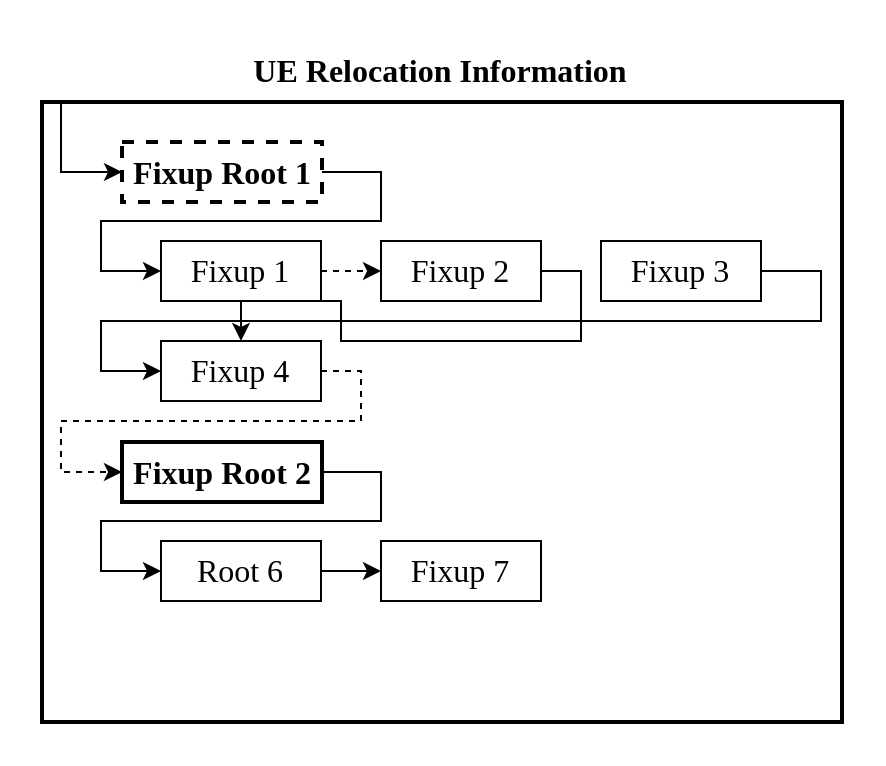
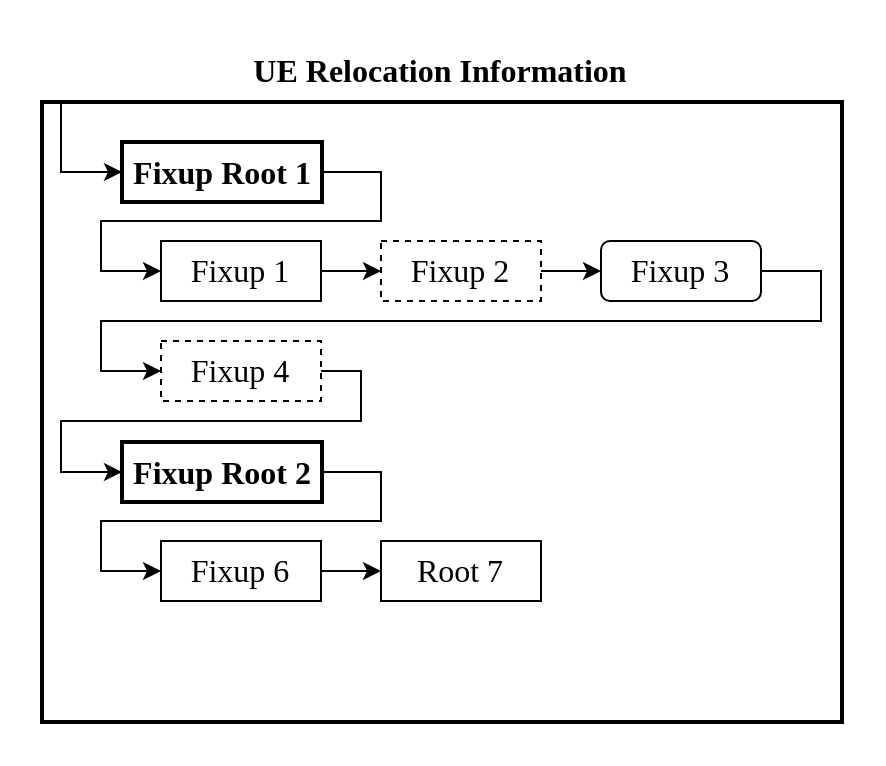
(222, 172) -> (222, 172)
(346, 271) -> (346, 271)
(461, 271) -> (461, 271)
(681, 271) -> (681, 271)
(467, 341) -> (583, 271)
(241, 371) -> (241, 371)
(206, 421) -> (206, 421)
(241, 571) -> (241, 571)
(461, 571) -> (461, 571)
